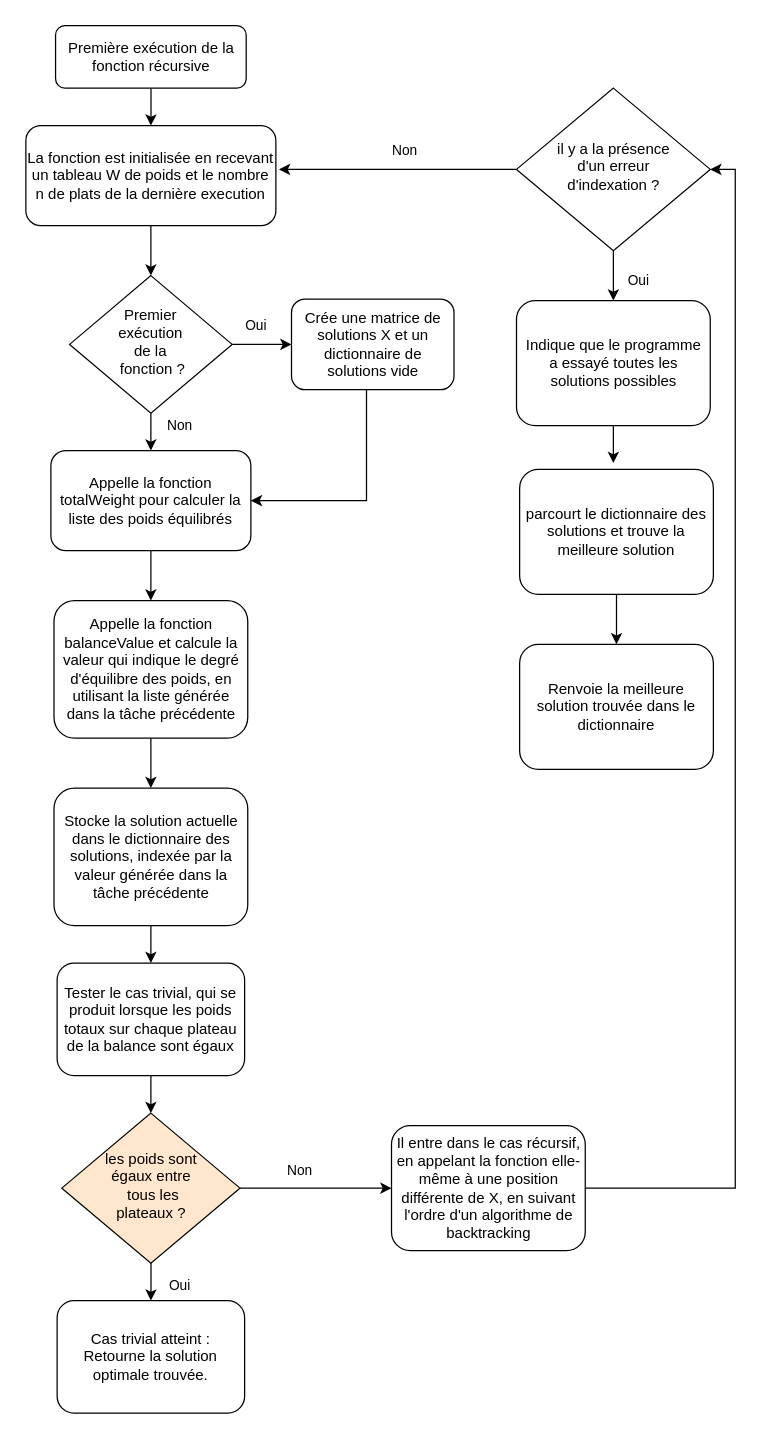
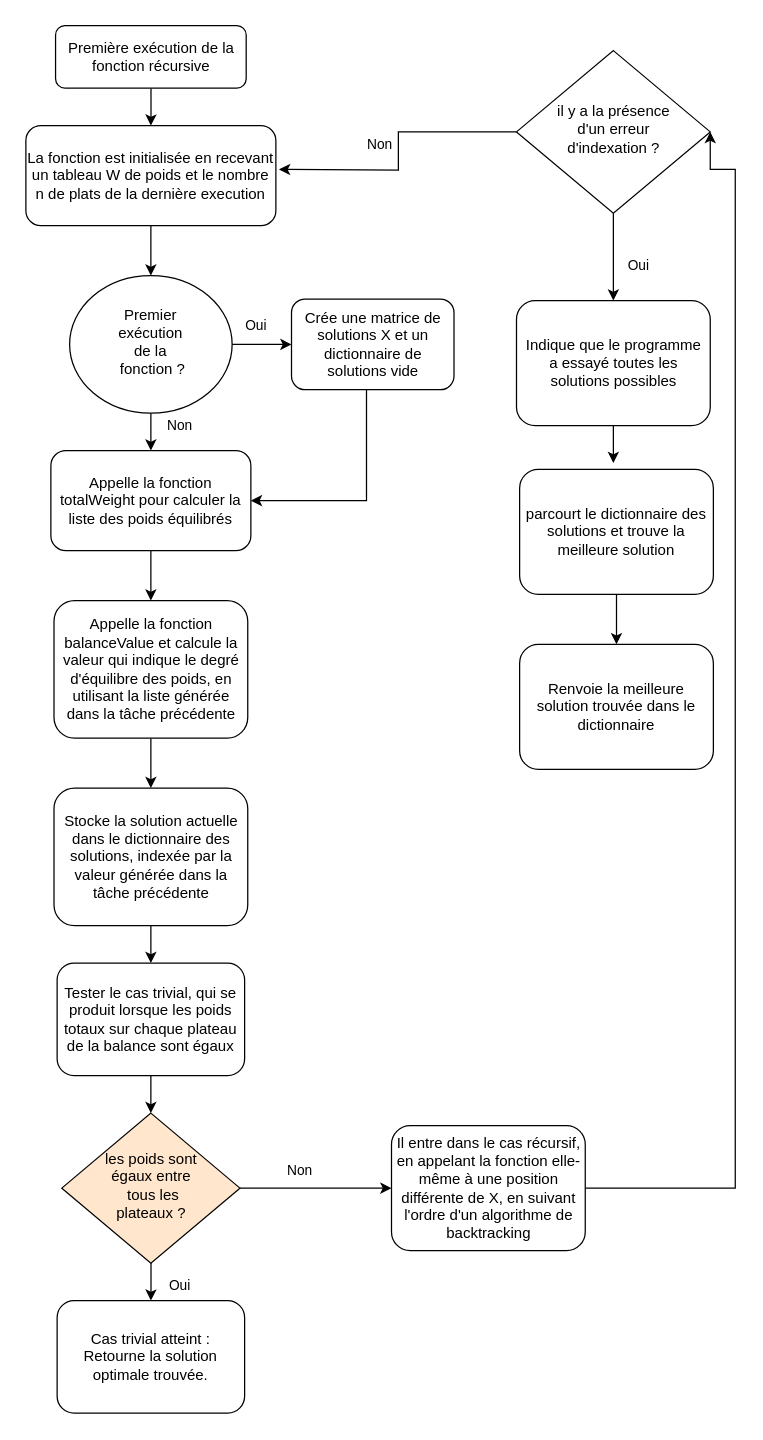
(613, 169) -> (613, 132)
(151, 344) -> (151, 344)
